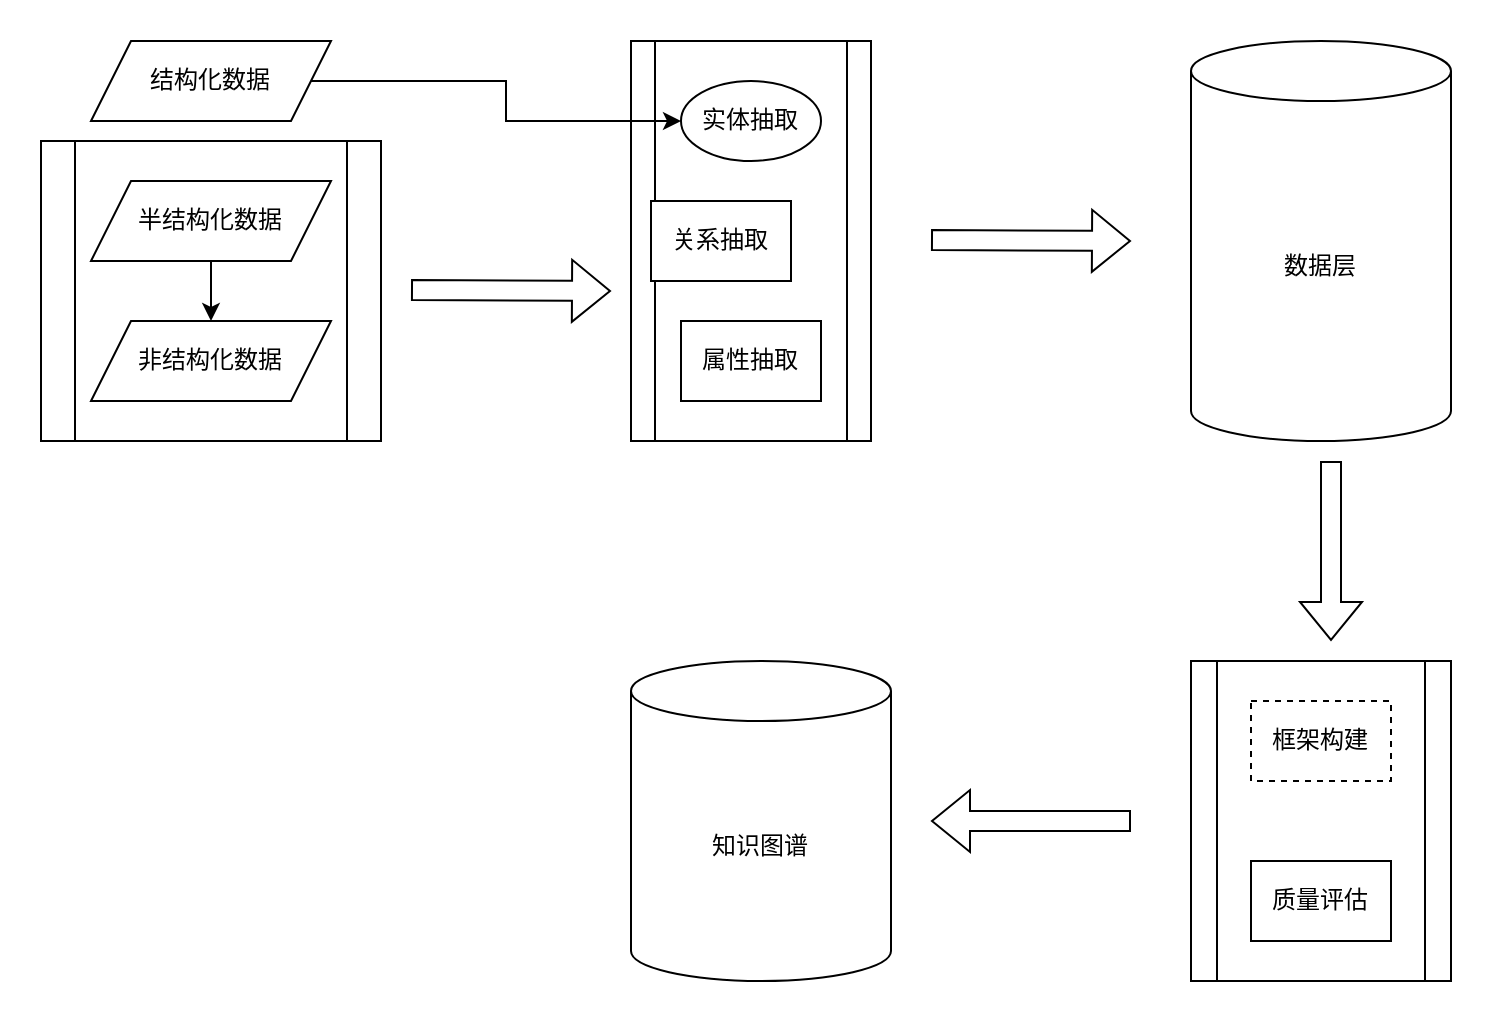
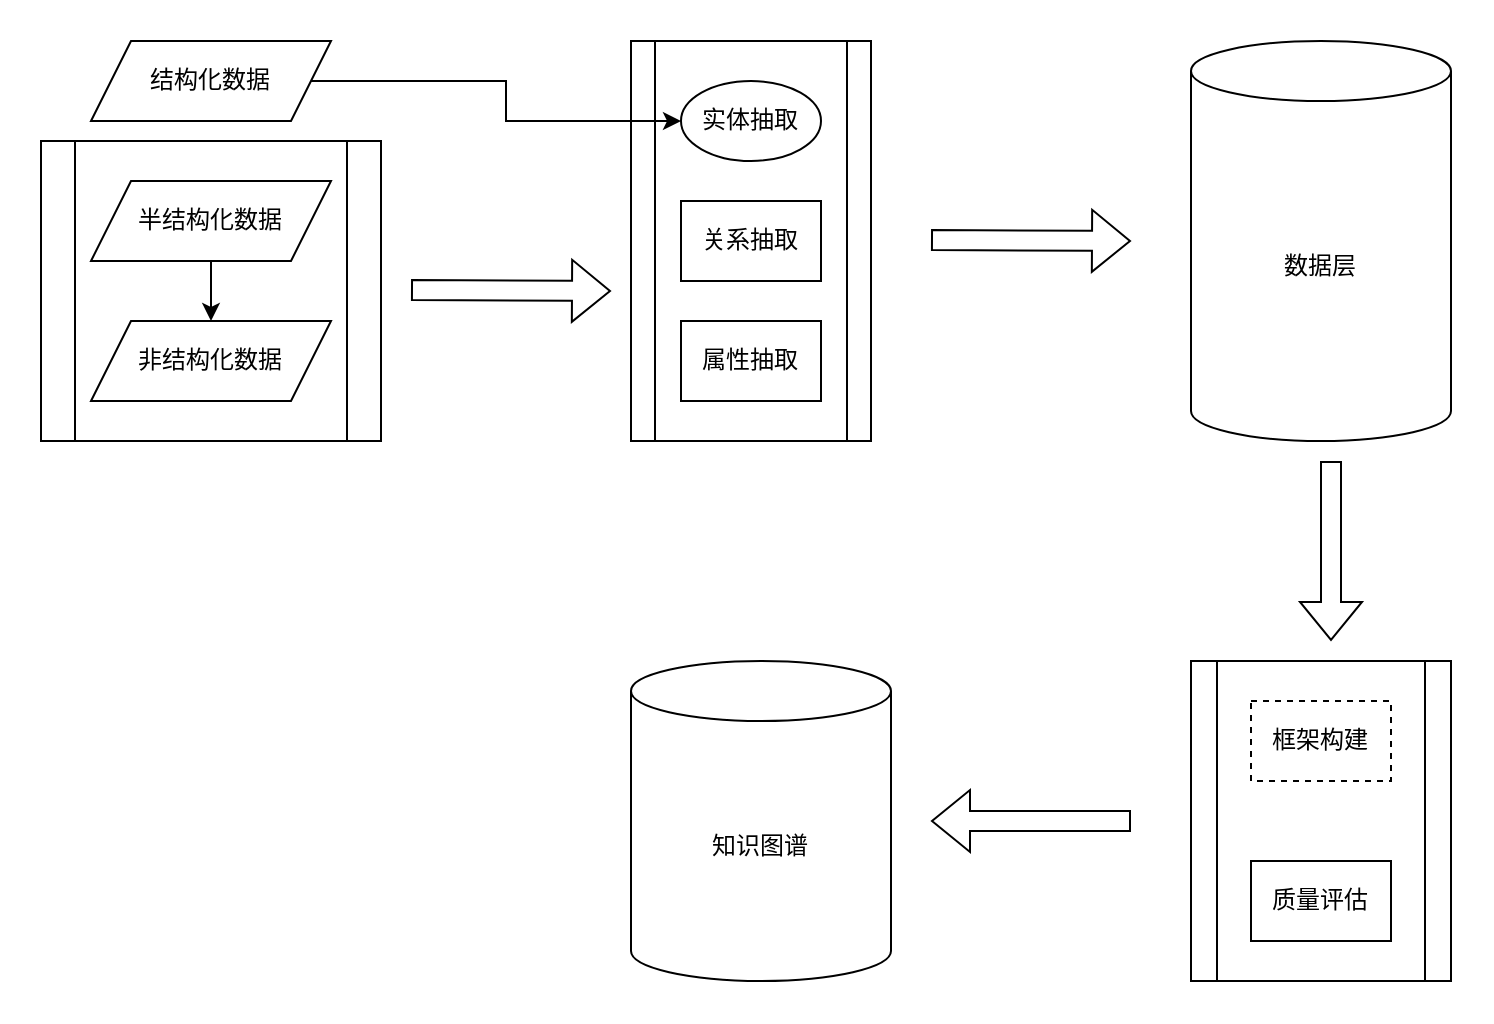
(721, 241) -> (751, 241)
